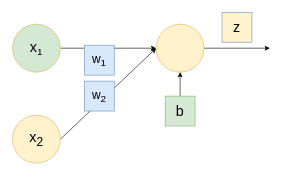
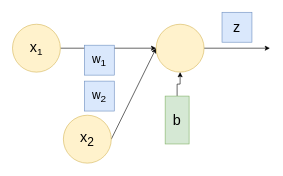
(237, 27) -> (237, 27)
(36, 48) -> (36, 48)
(180, 111) -> (177, 120)
(36, 140) -> (87, 140)
